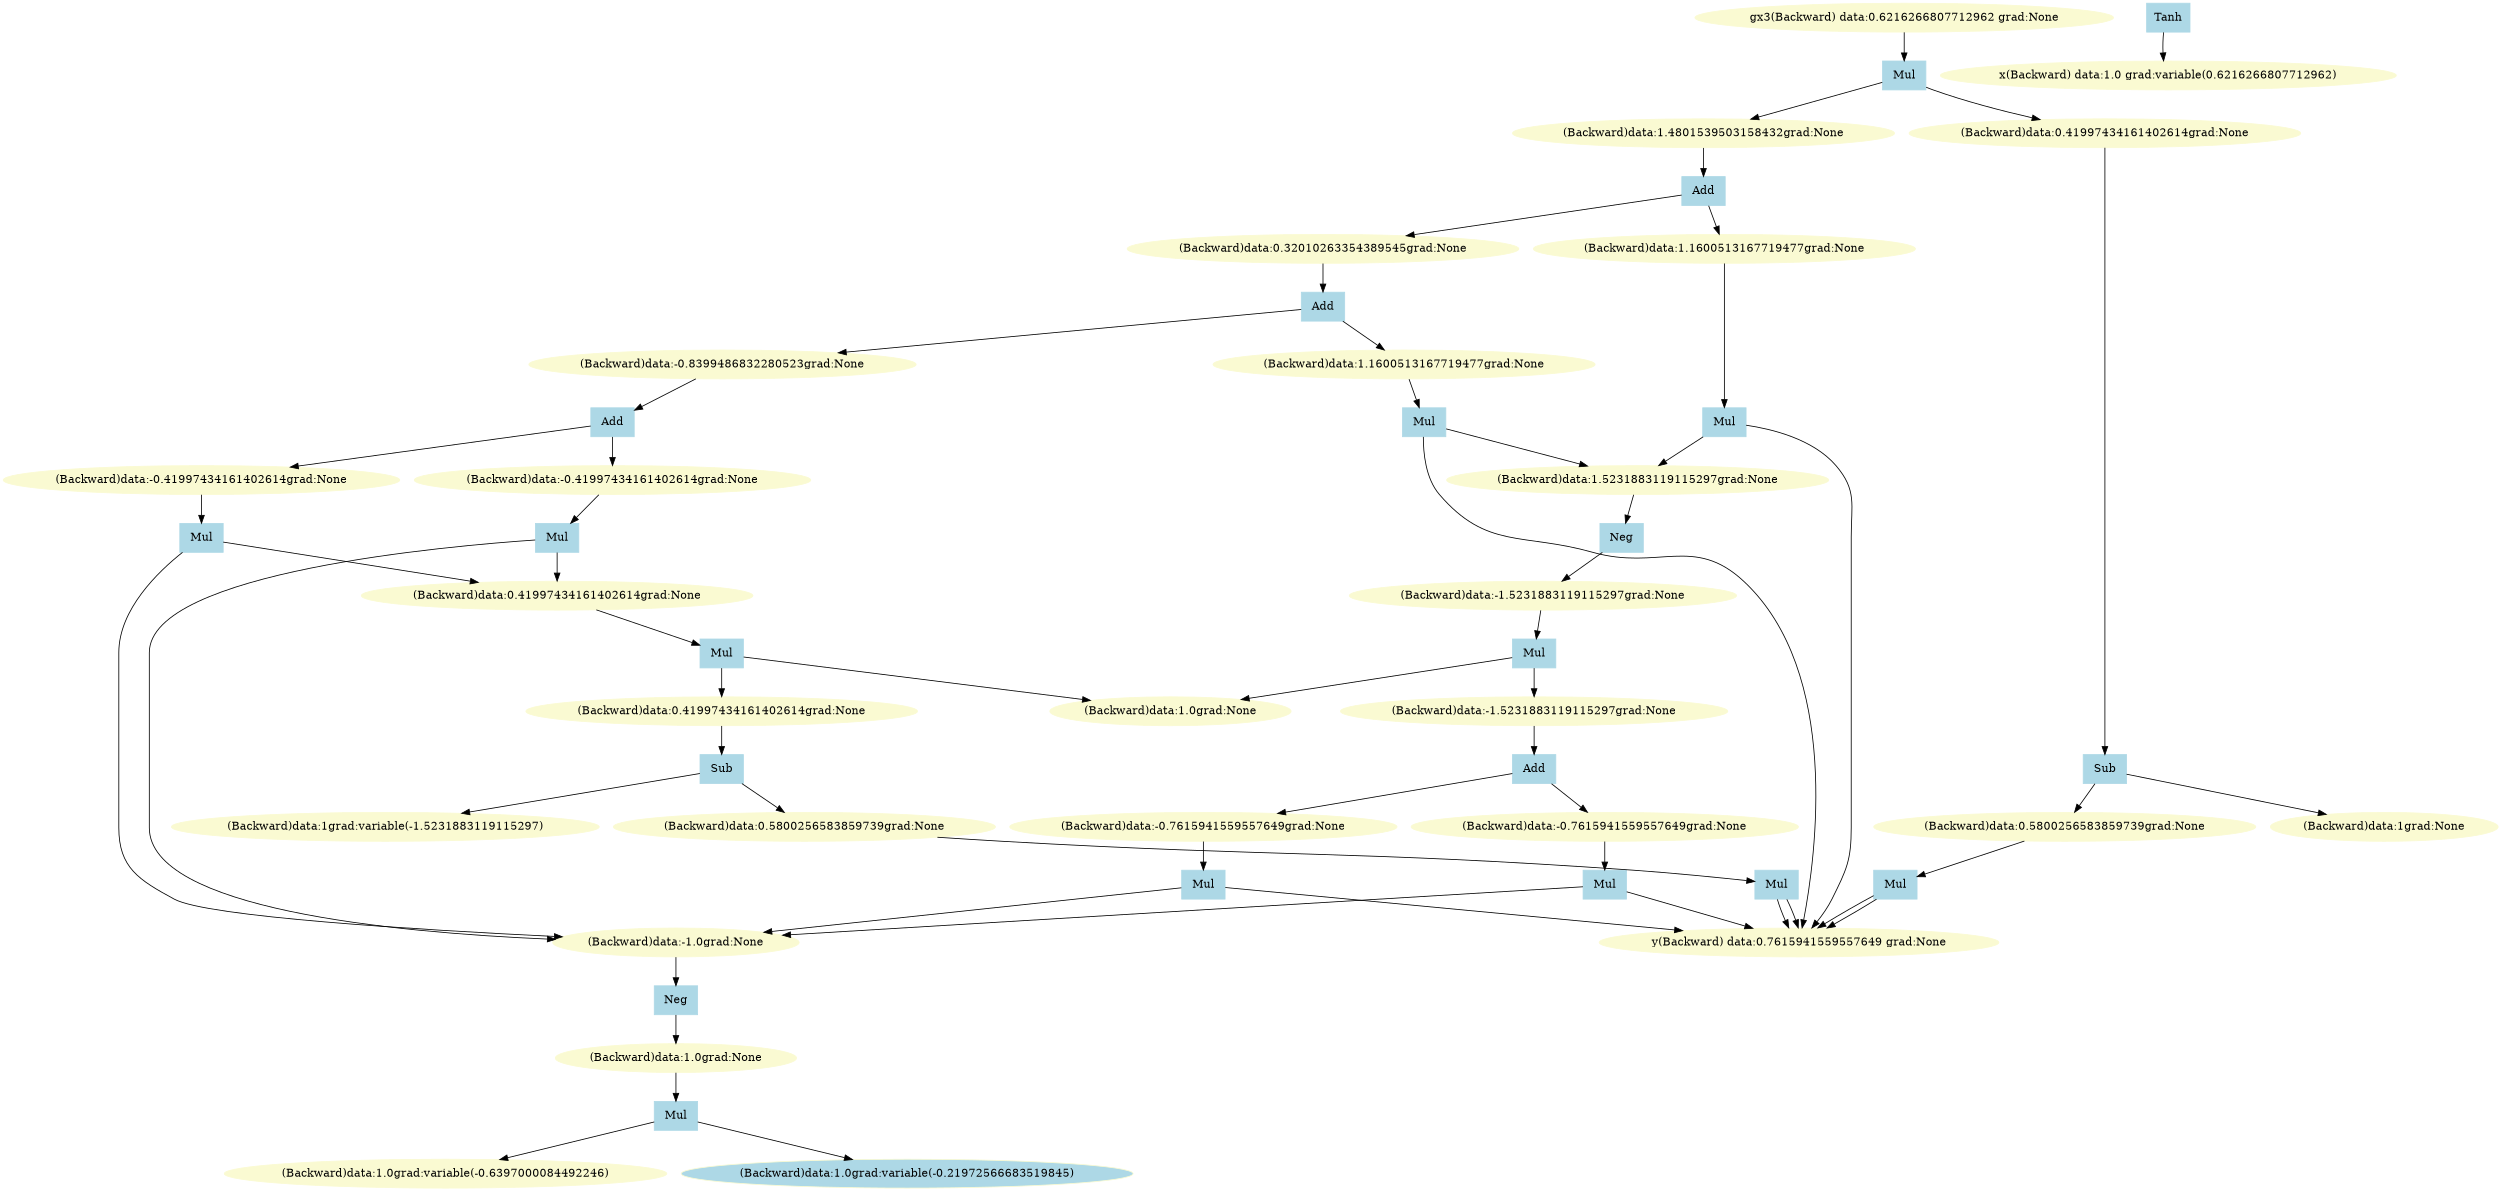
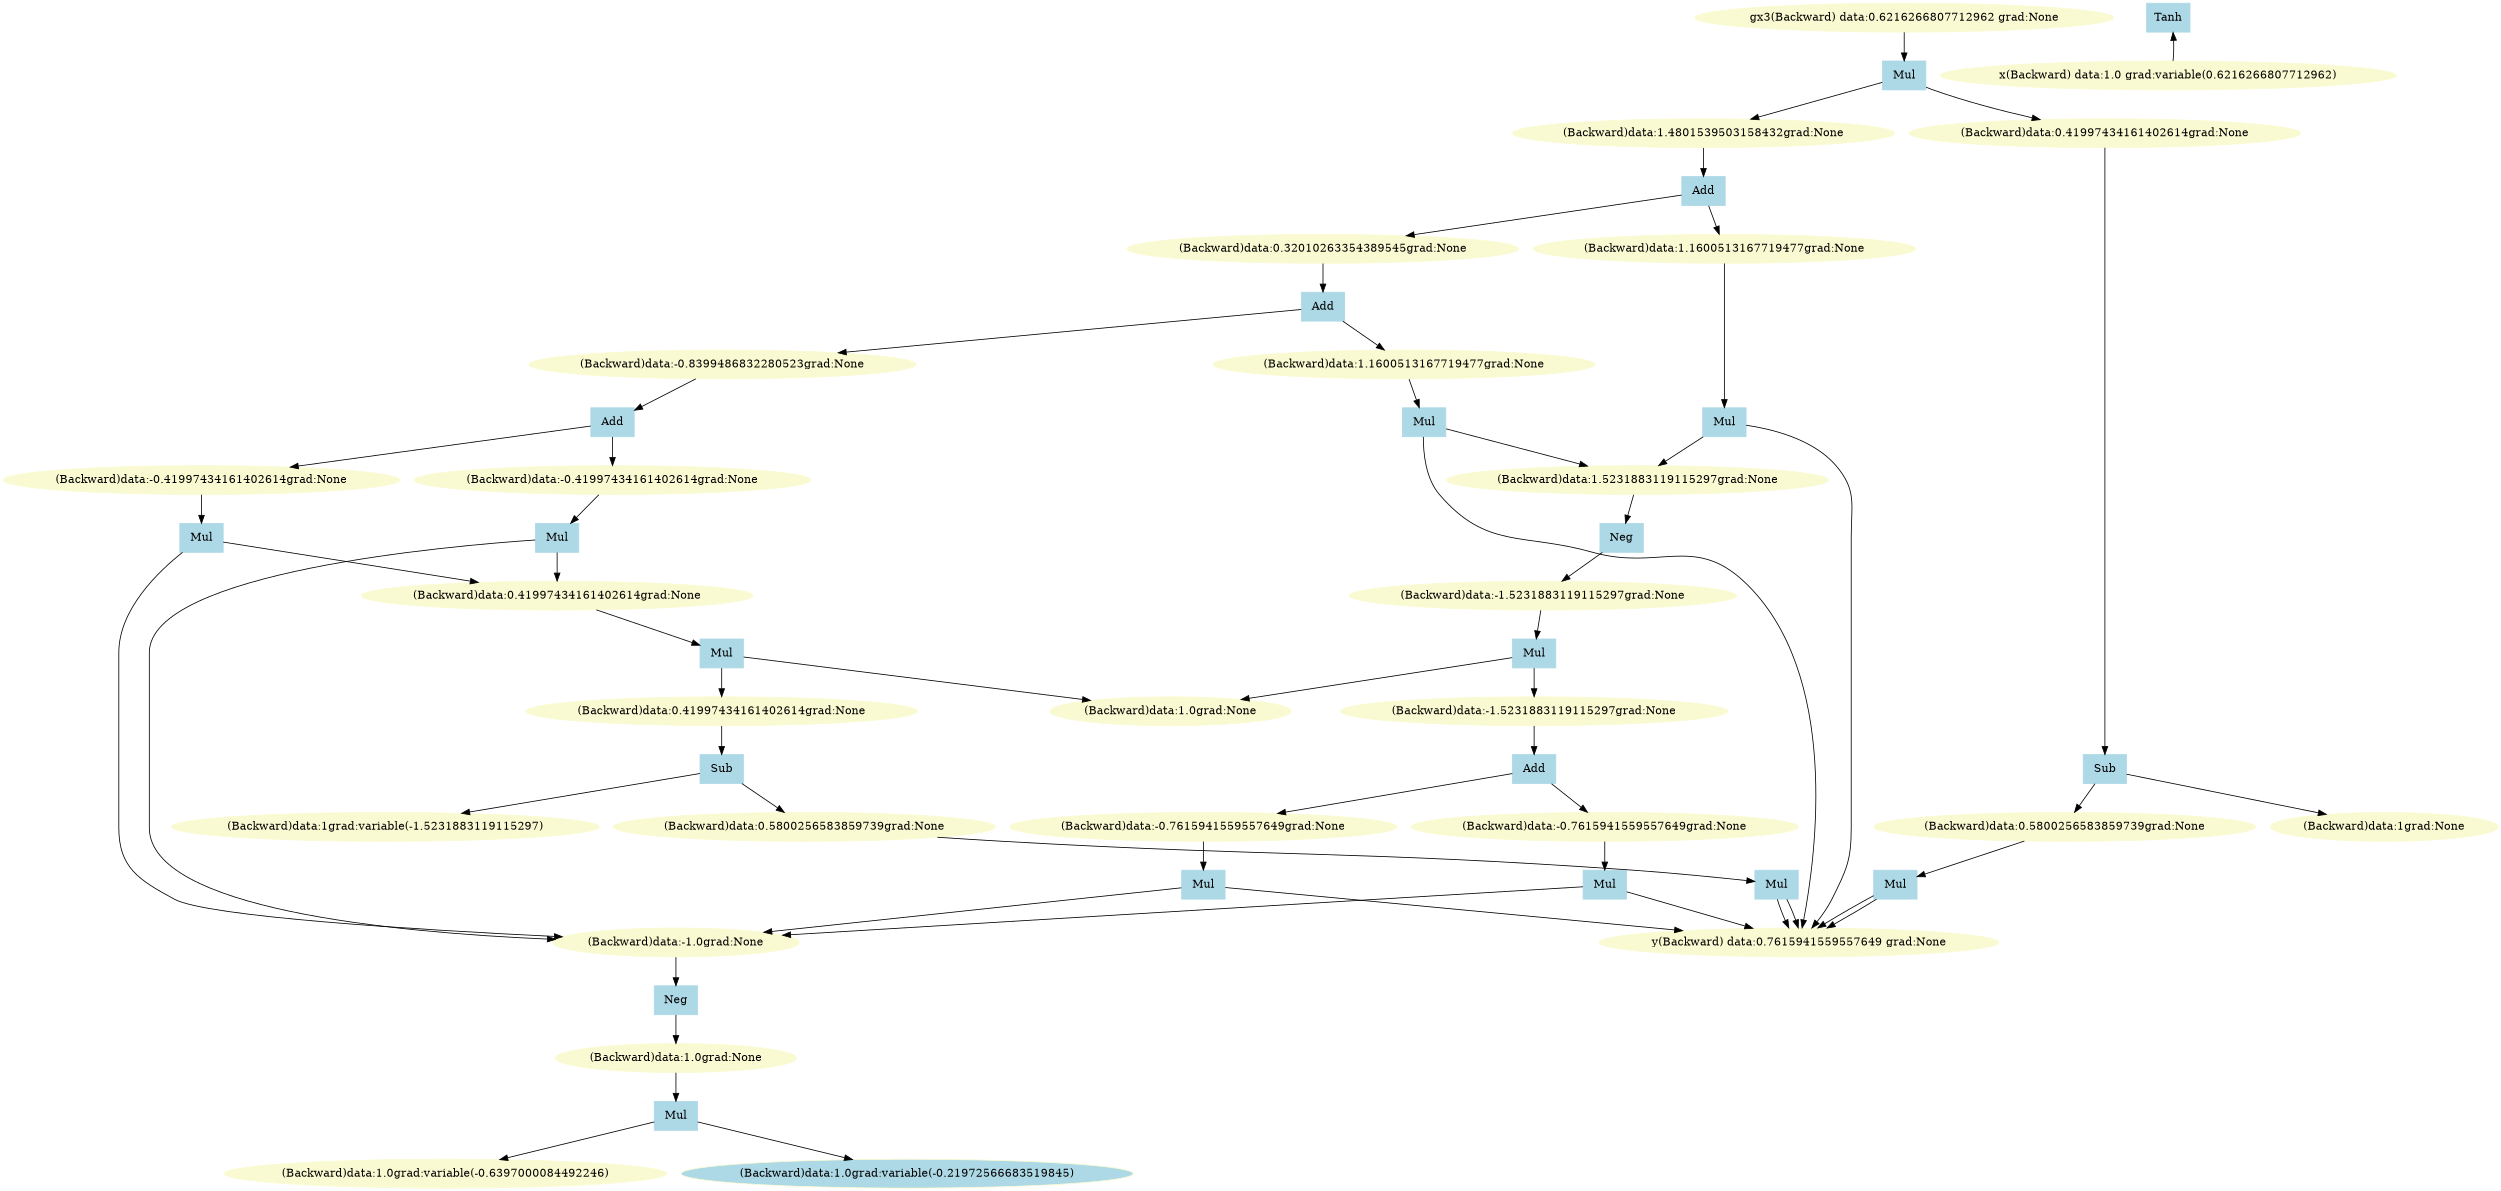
(2163, 43) -> (2174, 51)
